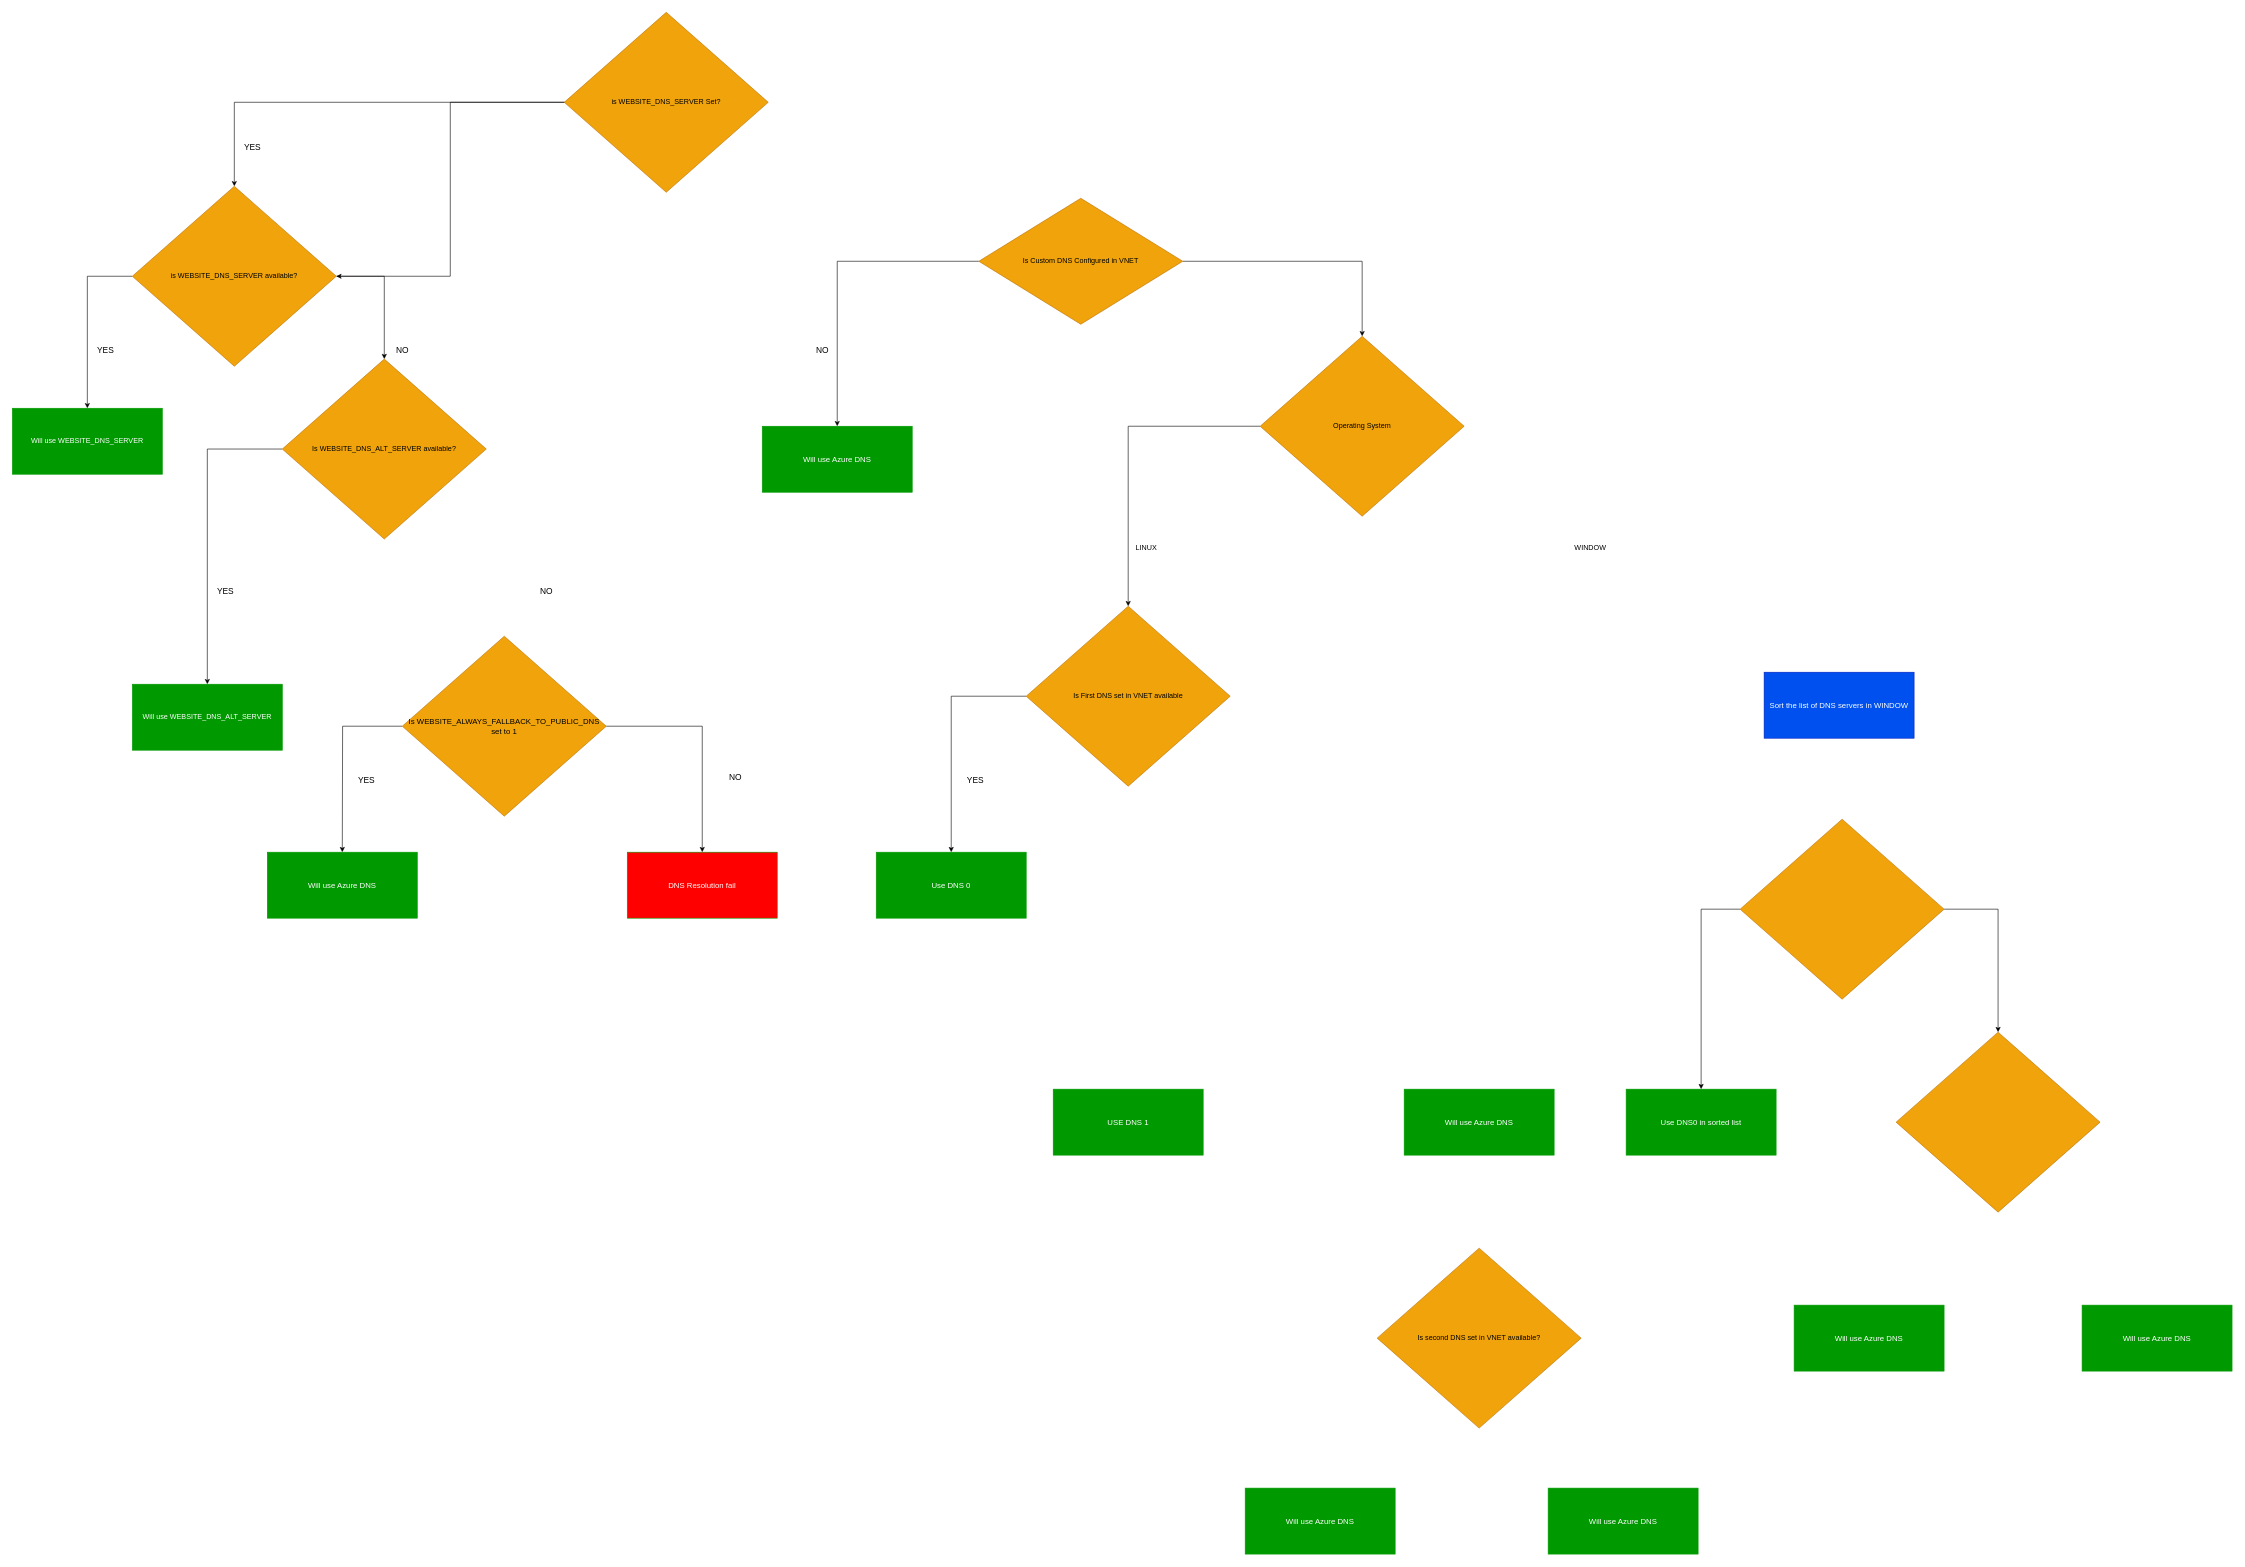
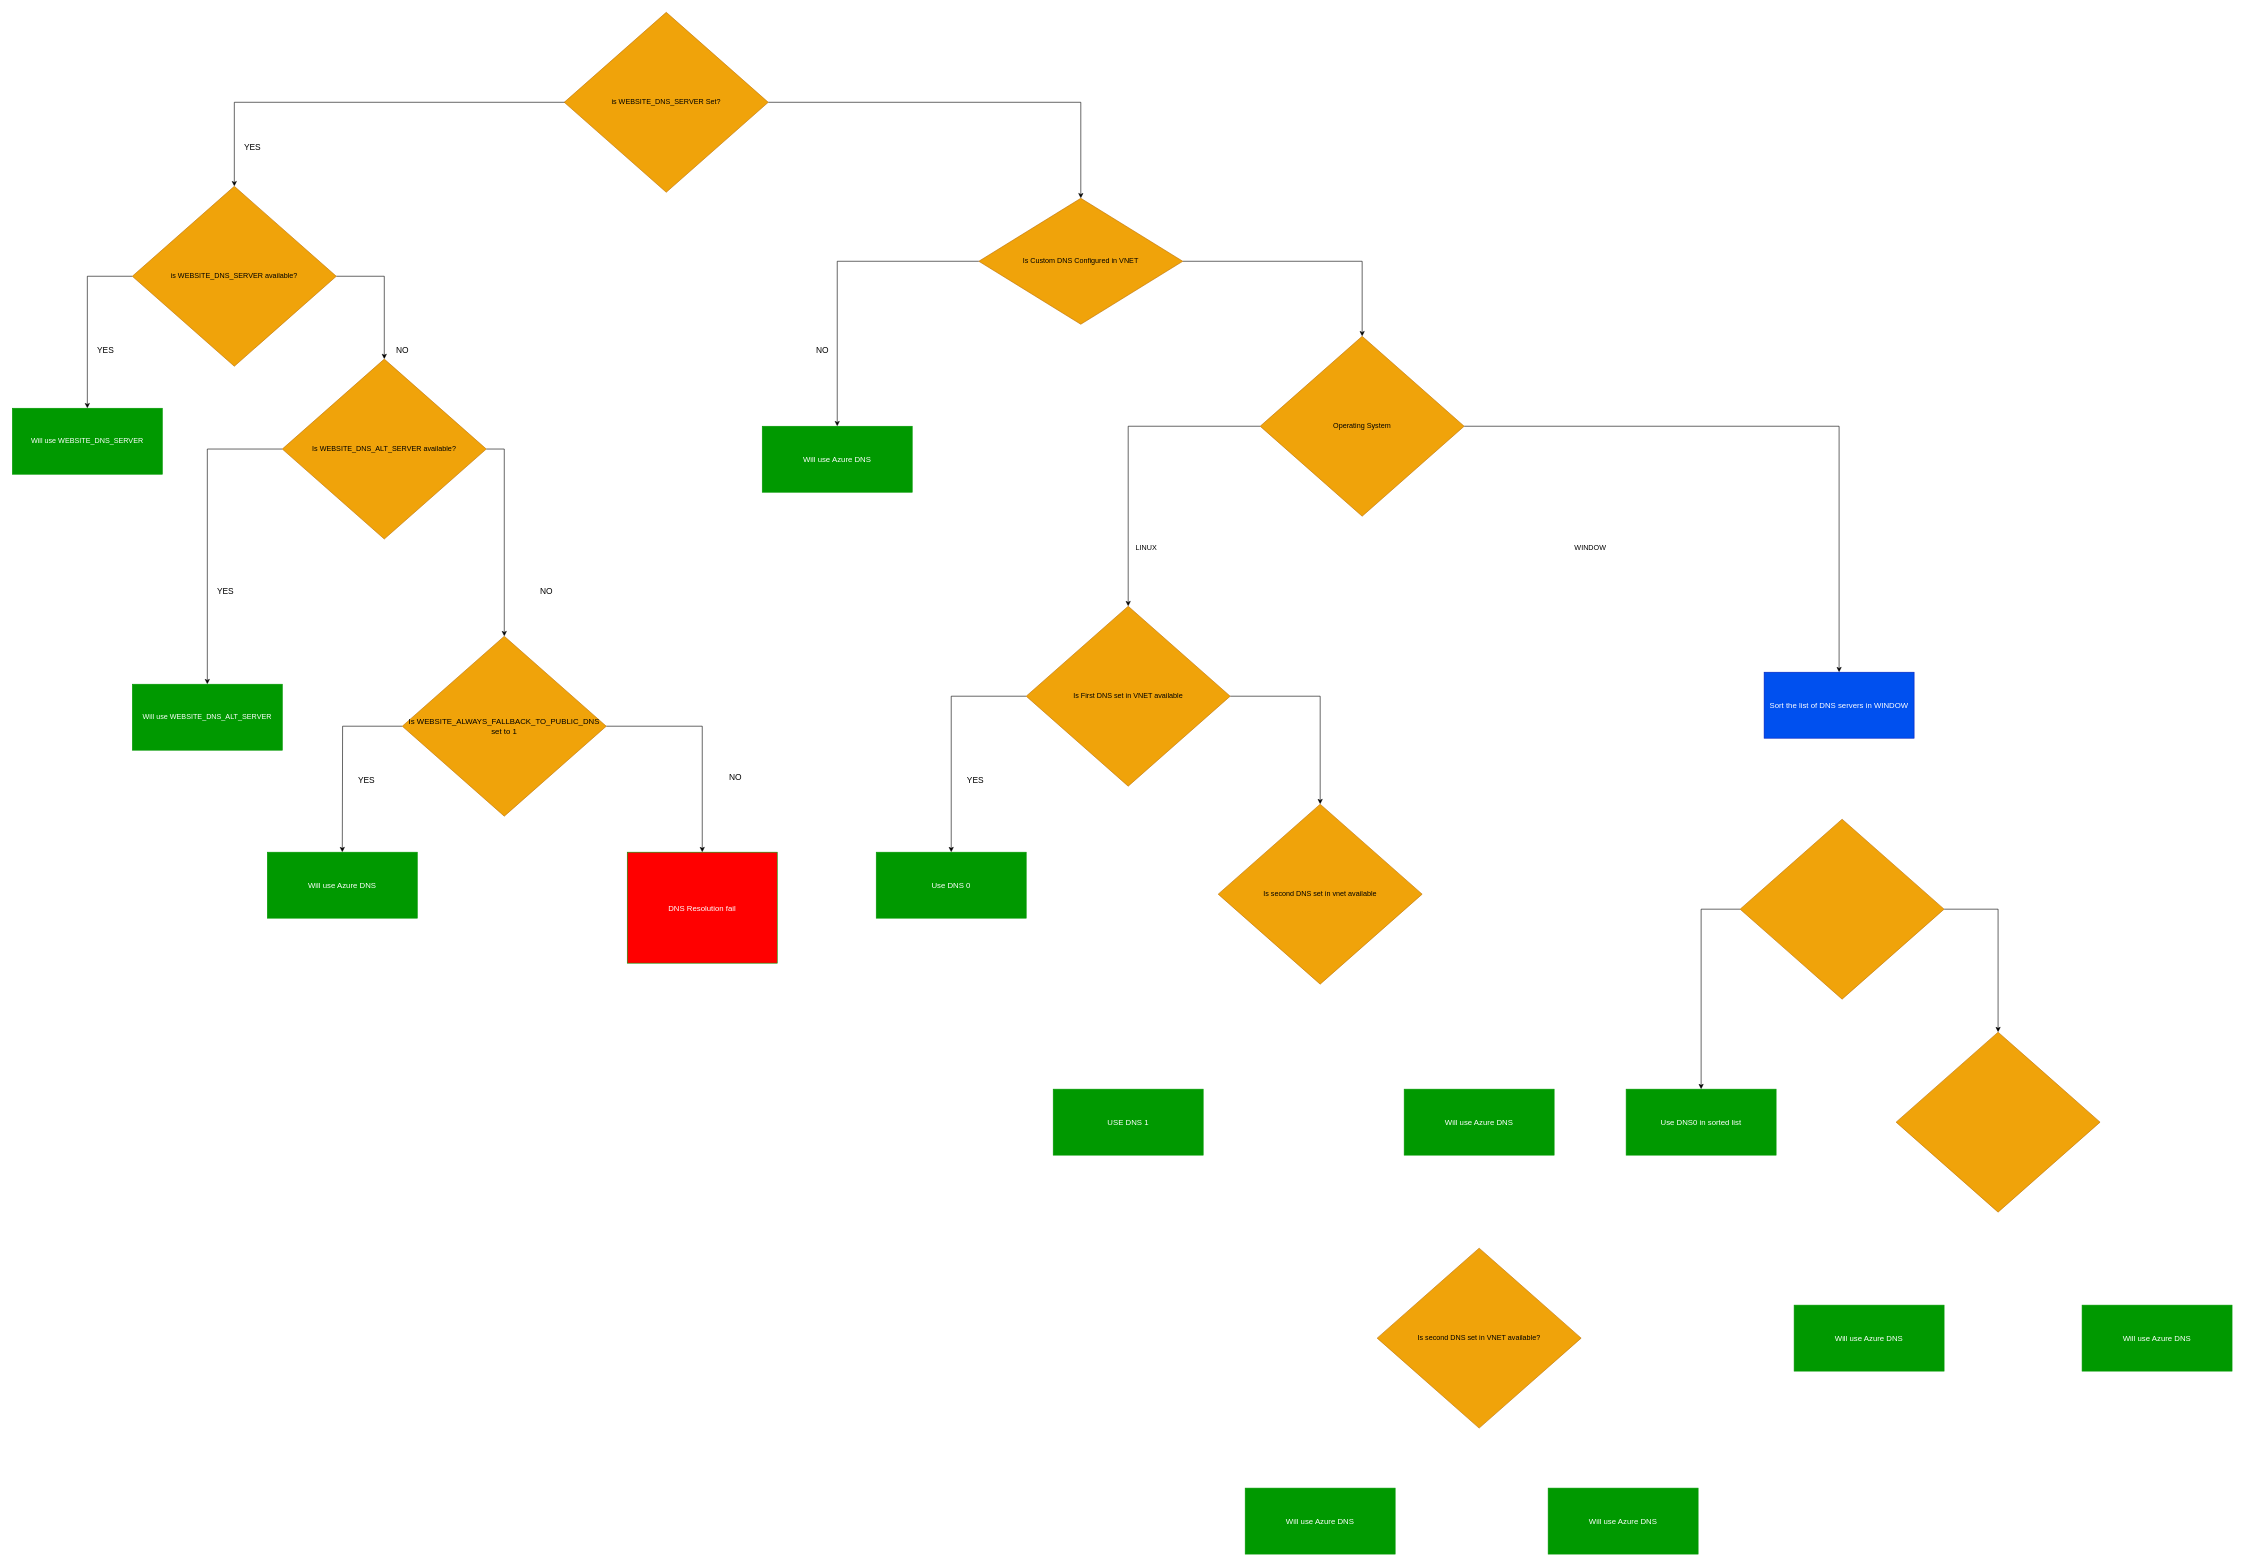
(450, 222) -> (1080, 102)
none -> (1838, 426)
none -> (504, 630)
none -> (1319, 696)
(702, 885) -> (702, 908)
none -> (1320, 894)
